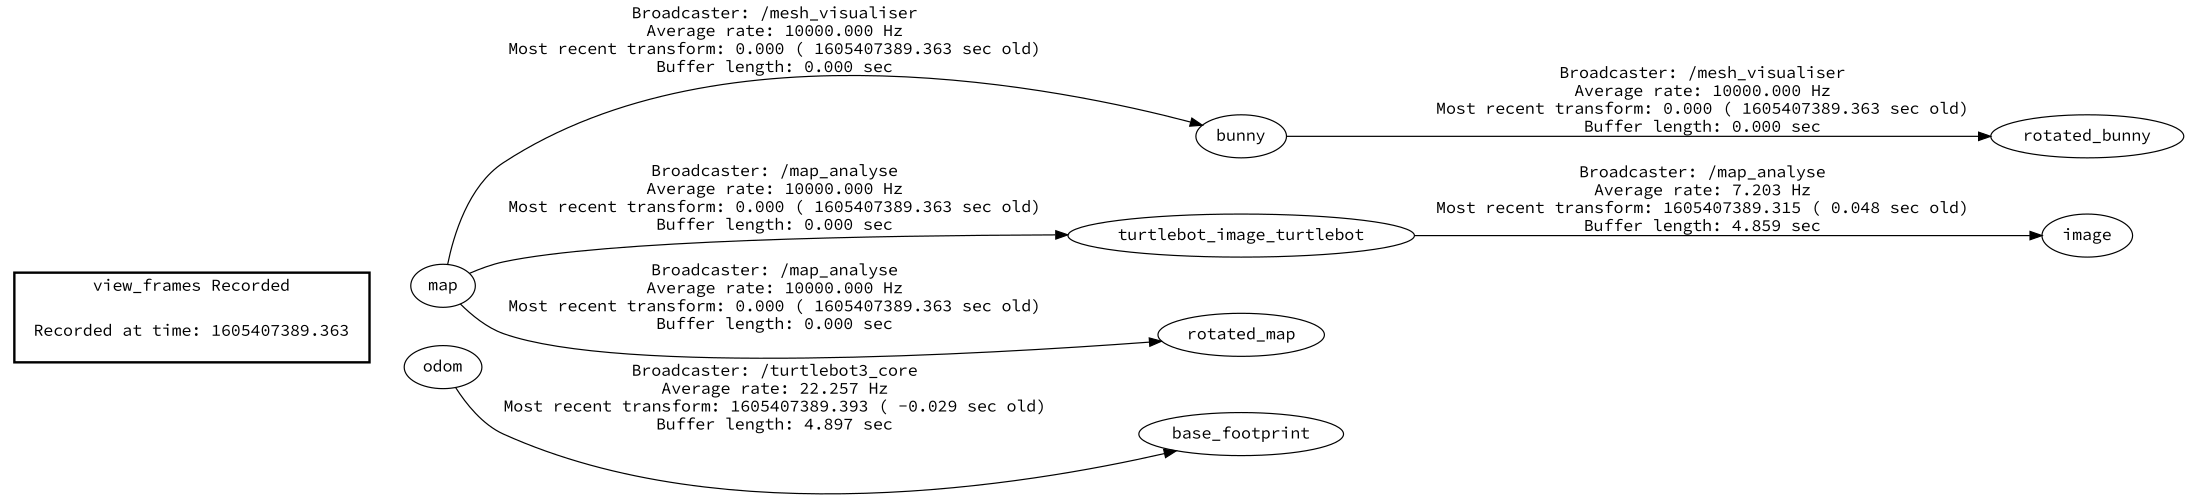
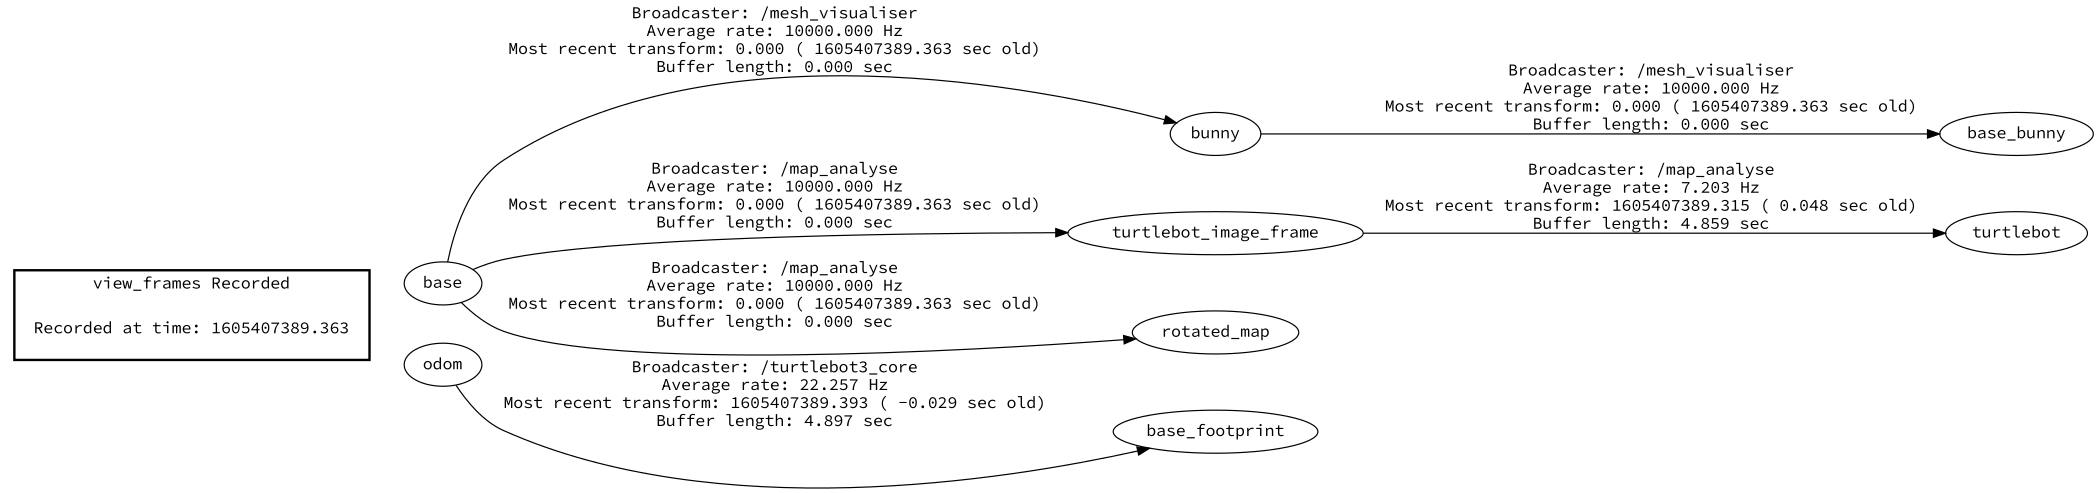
(2087, 136) -> (2017, 134)
(1241, 236) -> (1216, 233)
(2087, 236) -> (2017, 233)
(443, 286) -> (443, 283)
